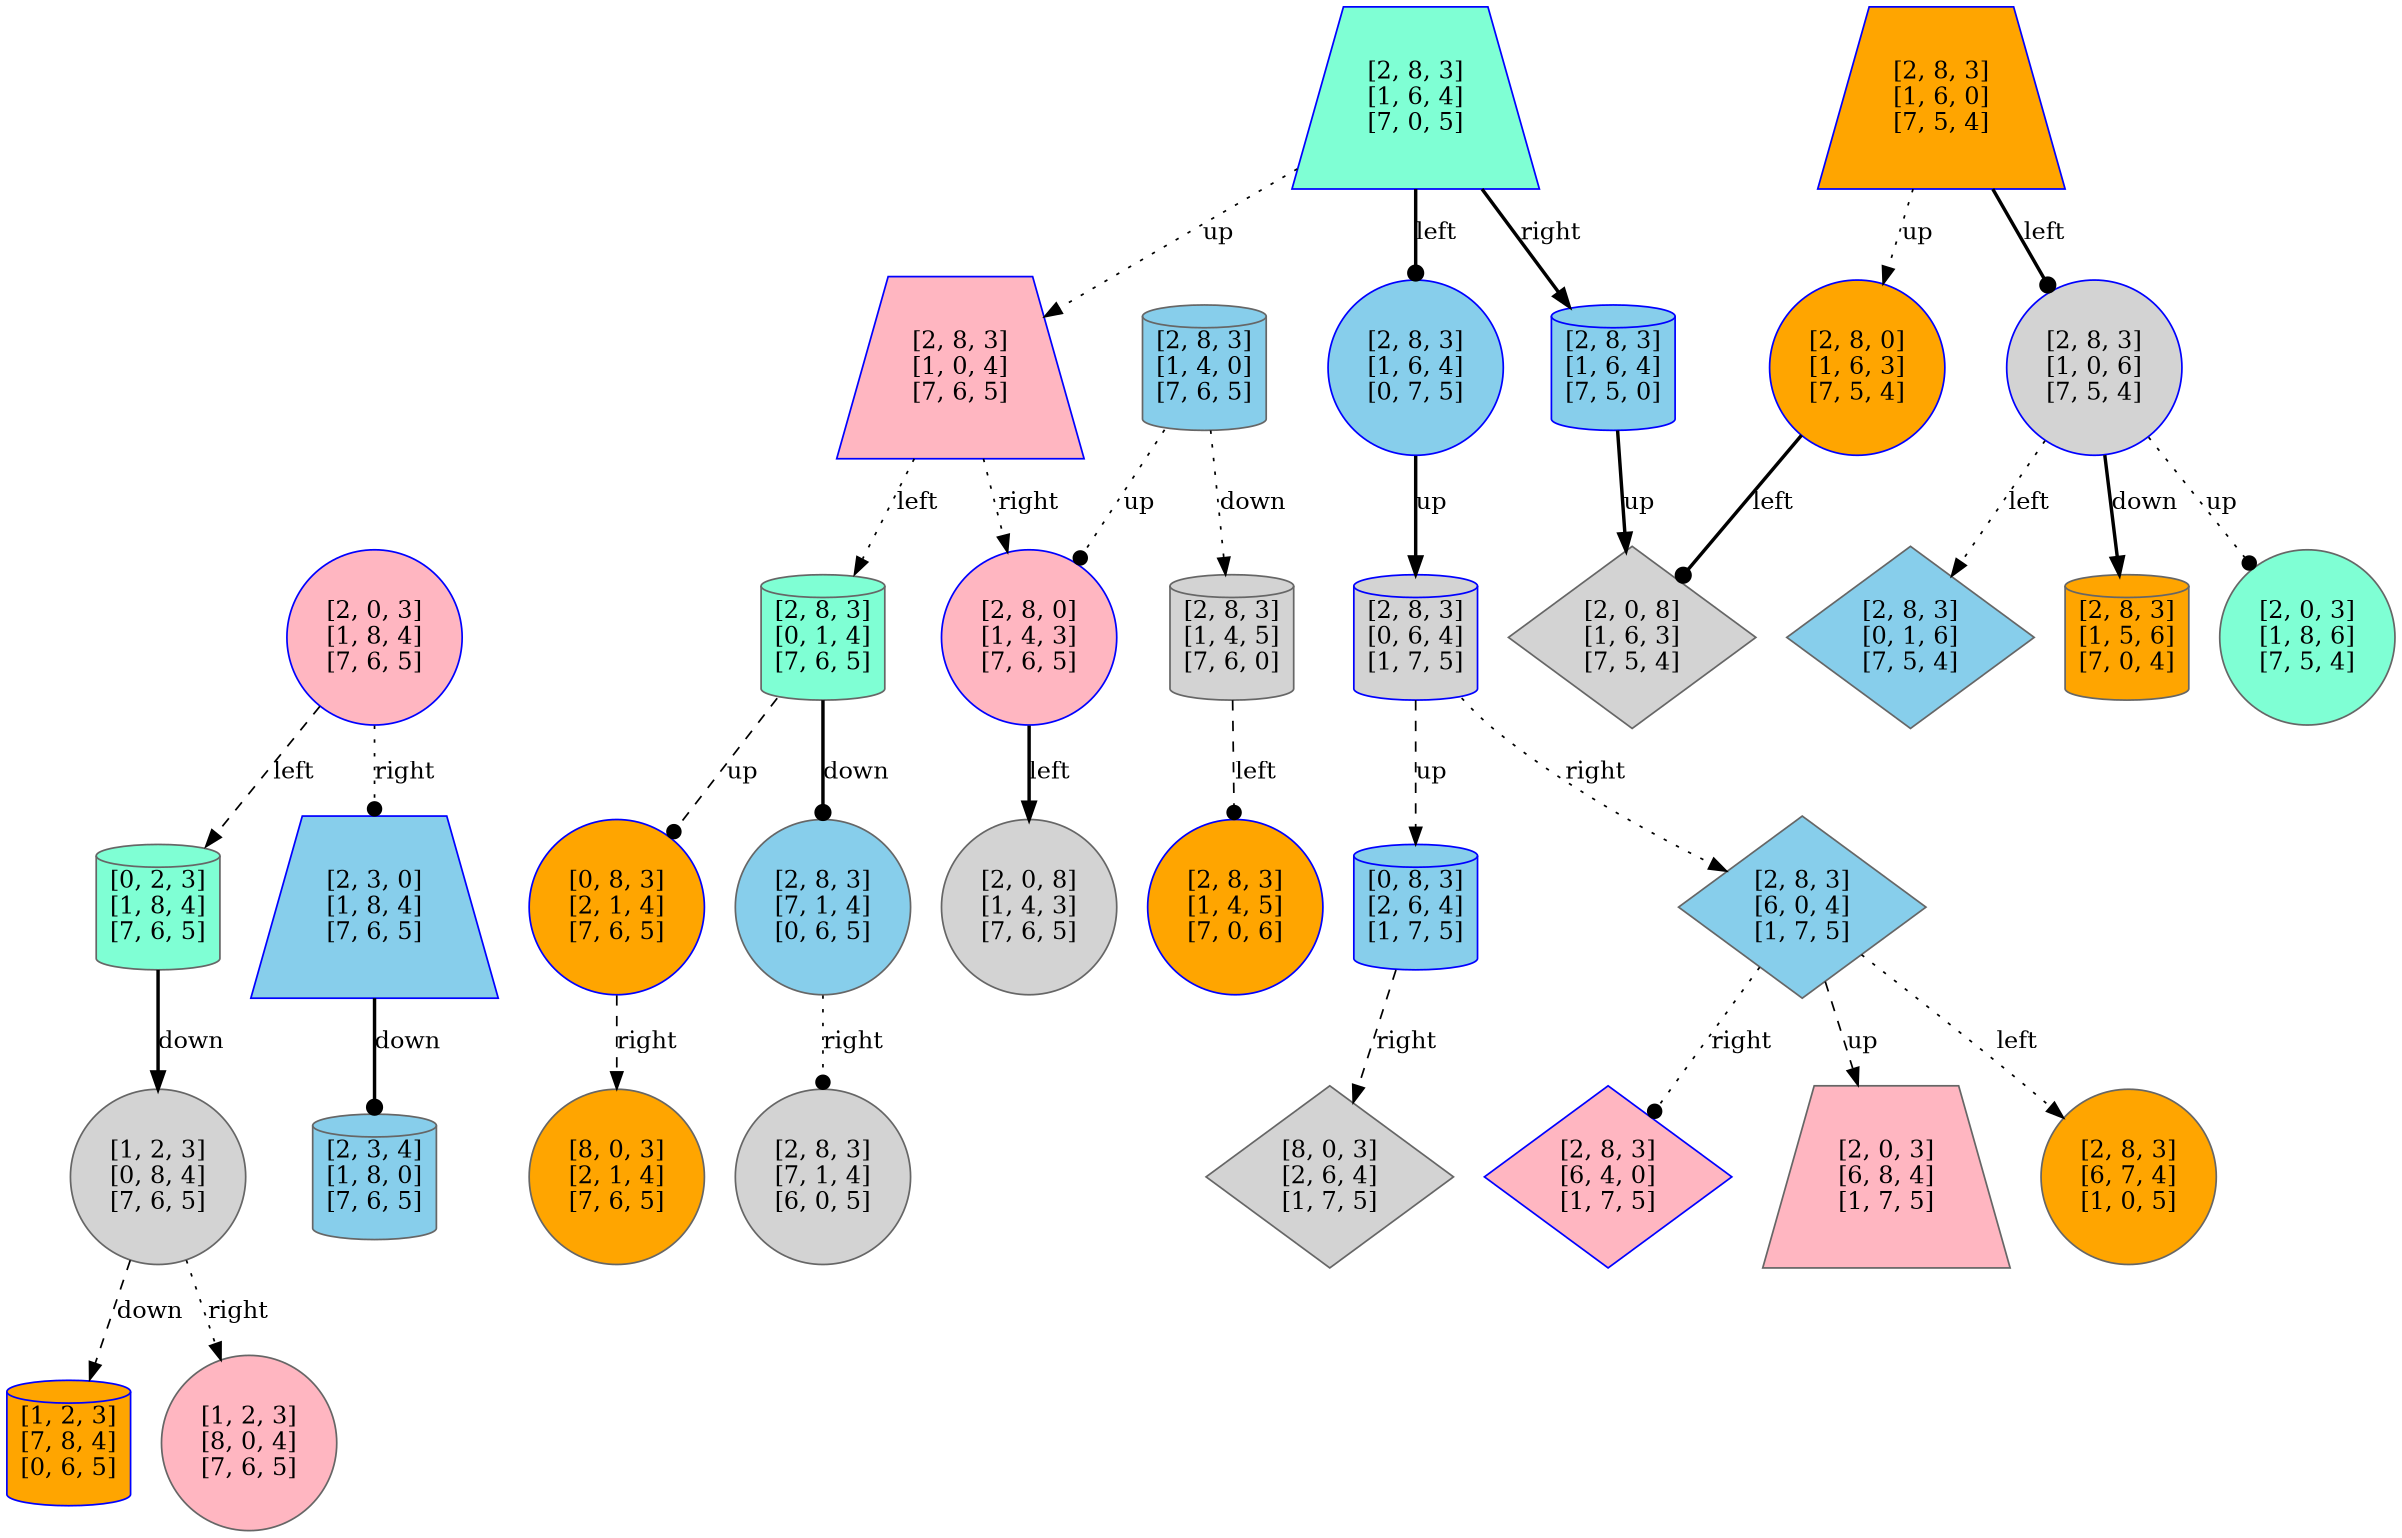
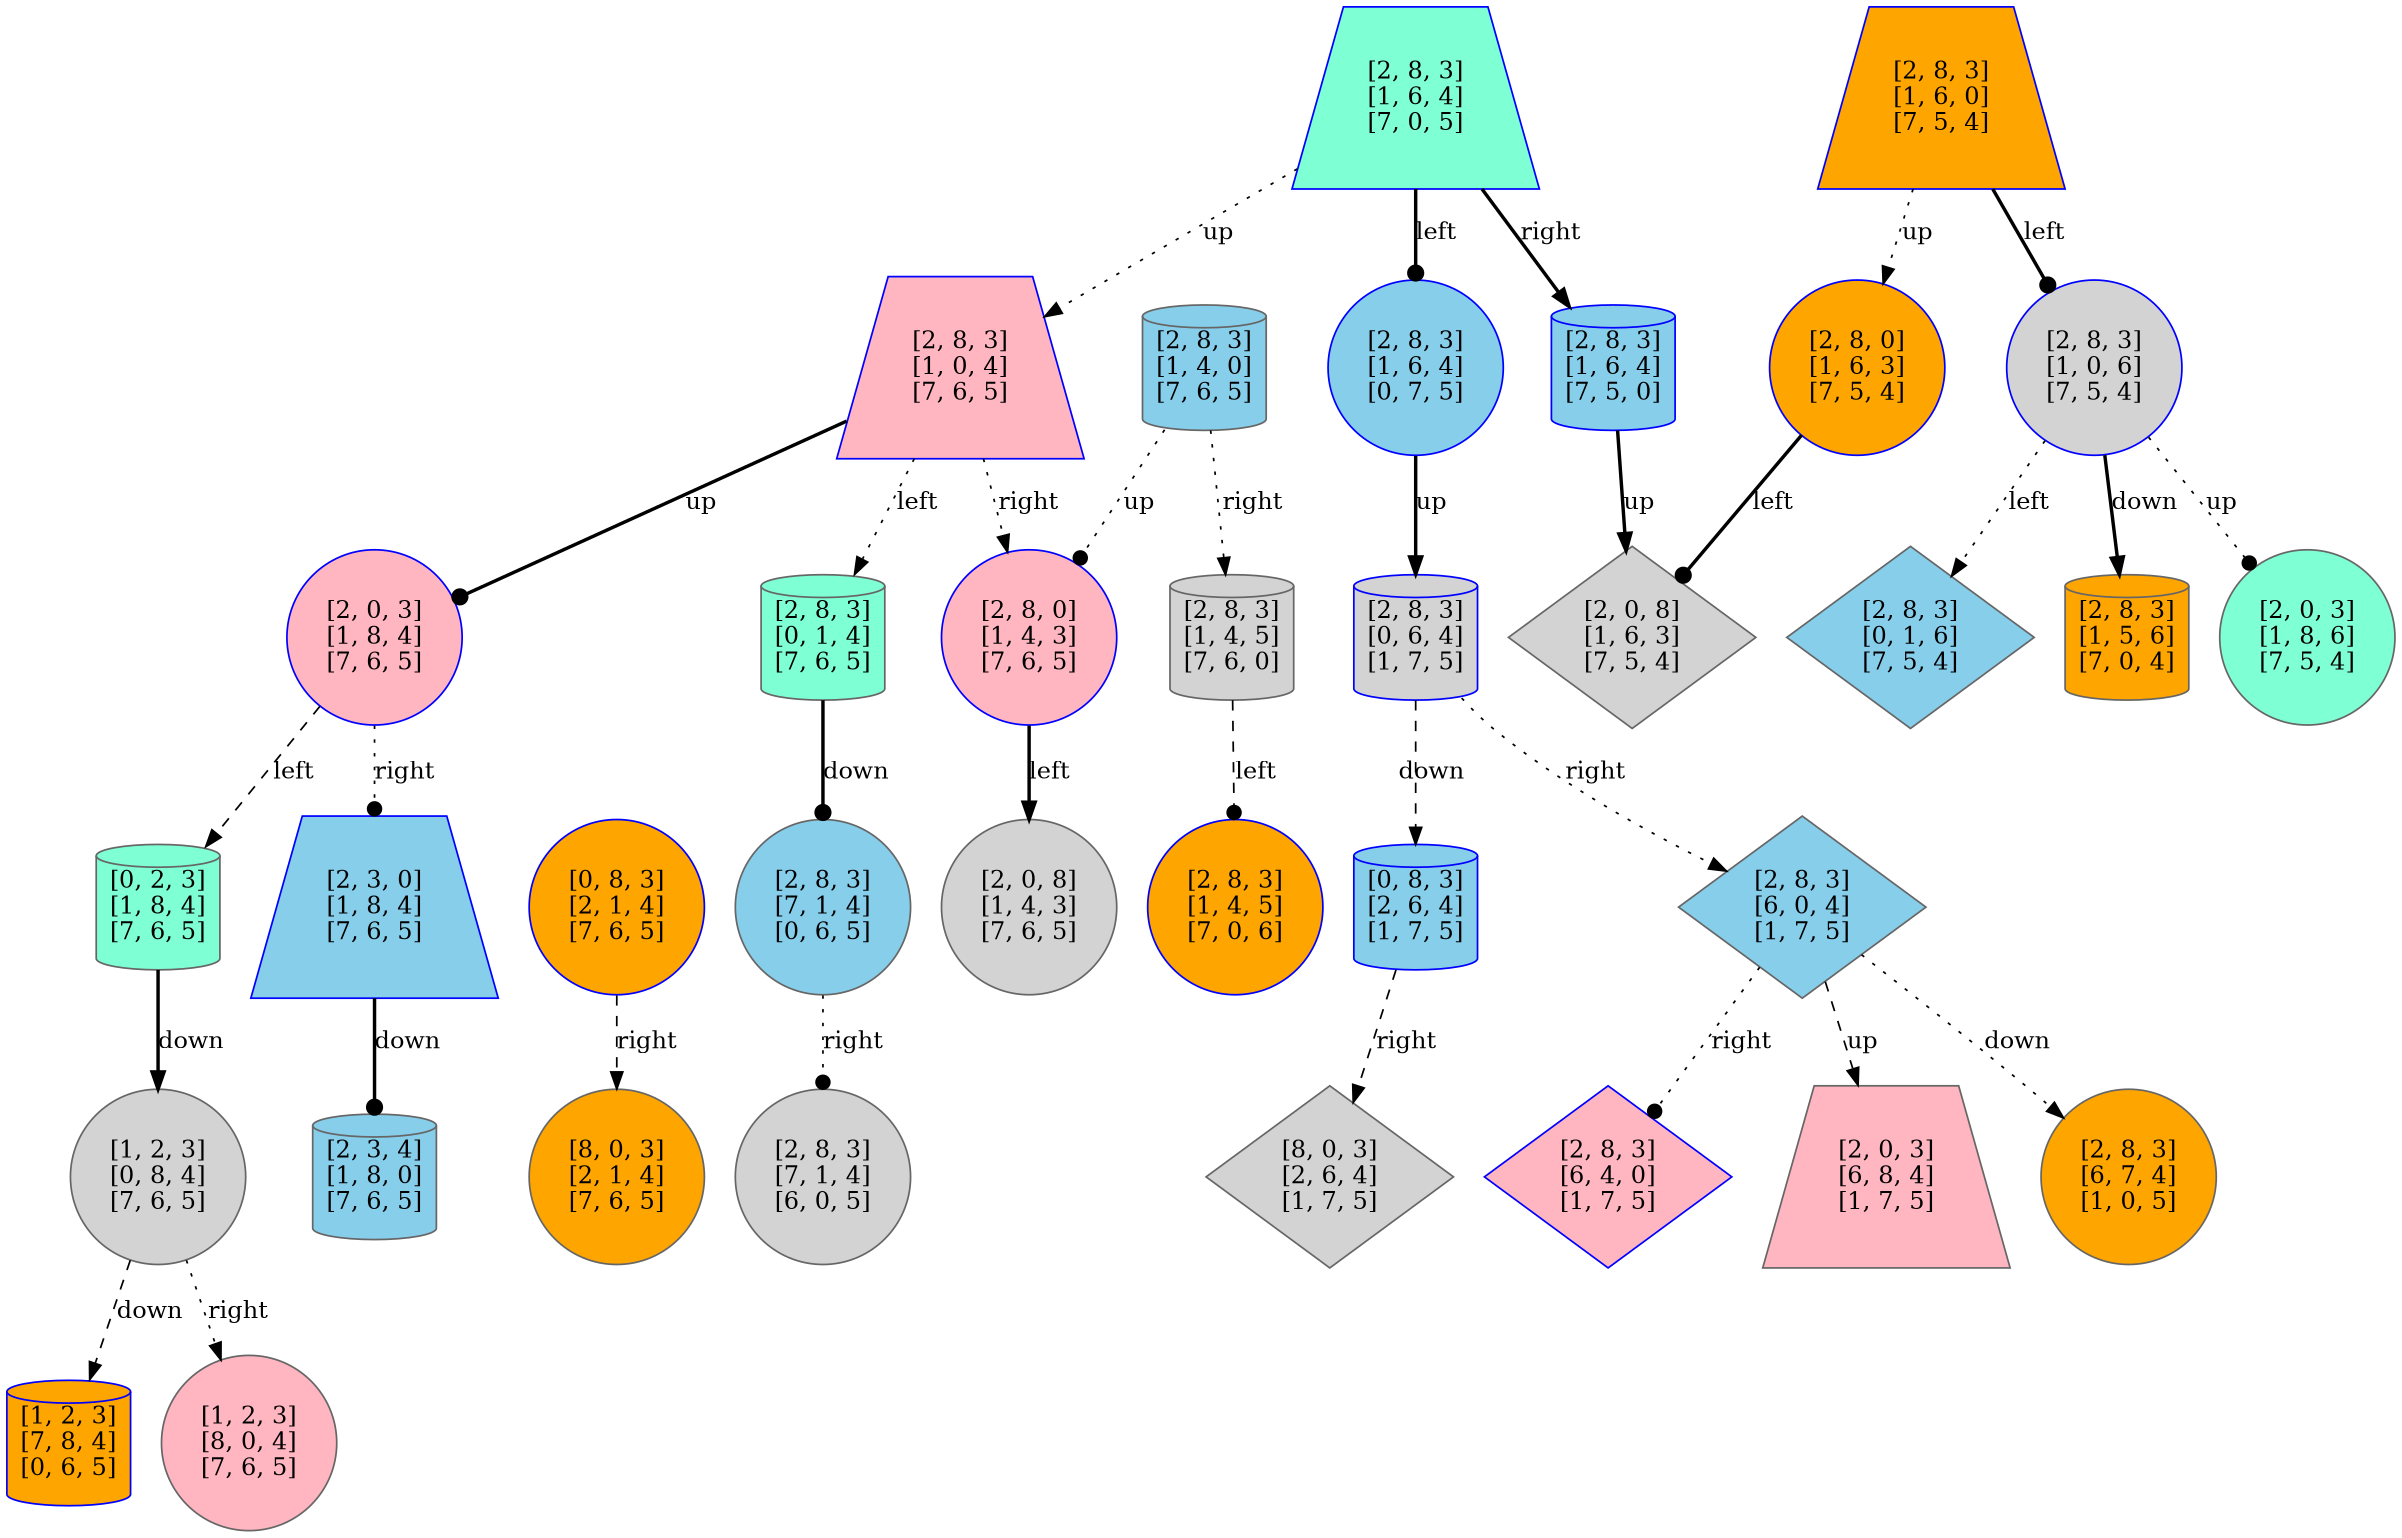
(1253, 503) -> (1253, 503)
none -> (657, 507)
(728, 762) -> none
(1432, 772) -> (1432, 772)
(2018, 1042) -> (2018, 1042)
